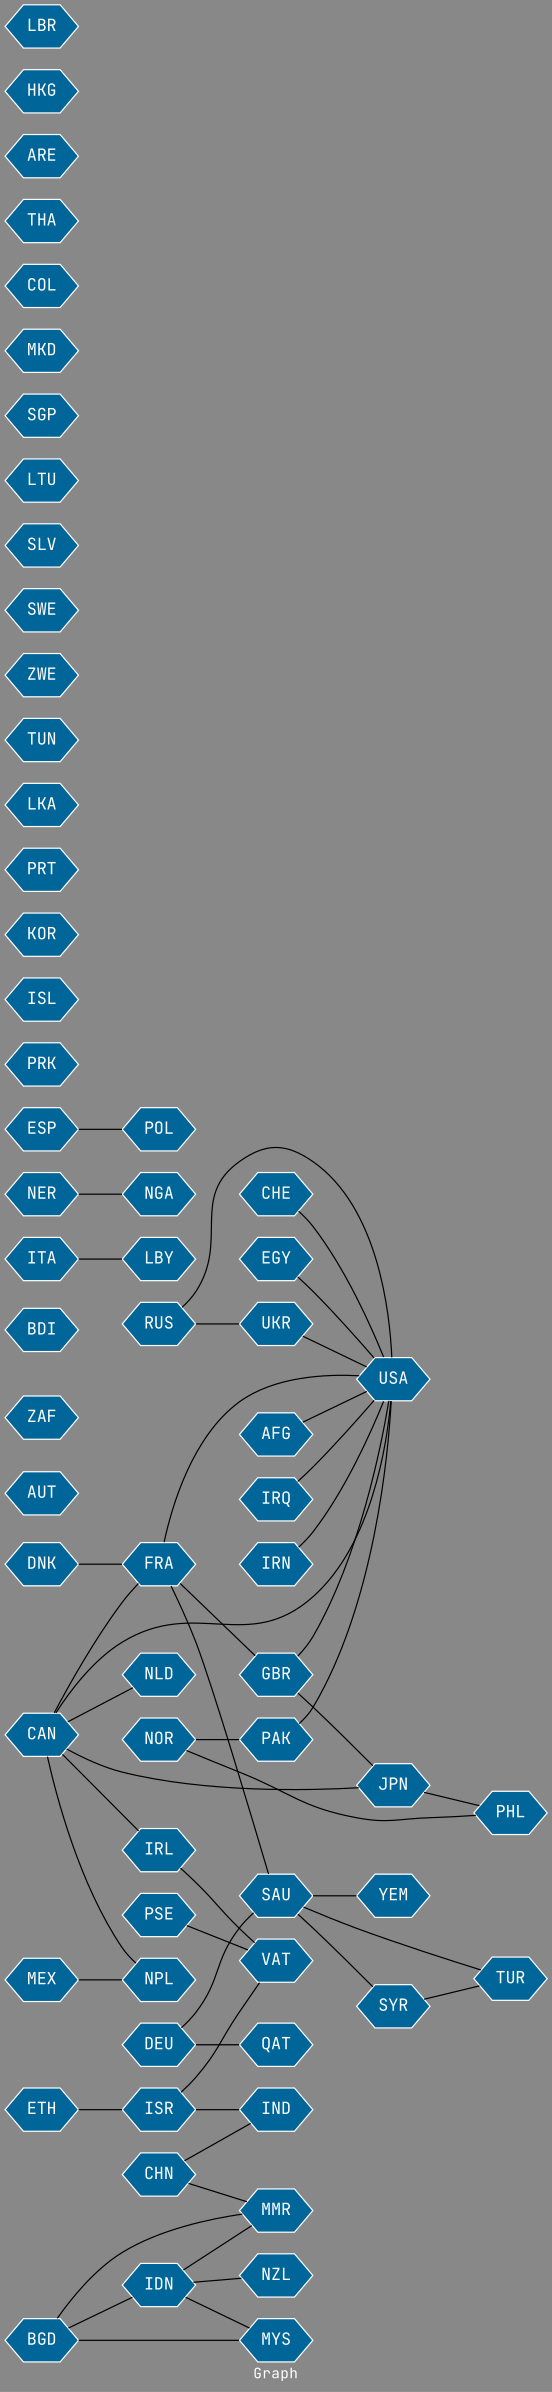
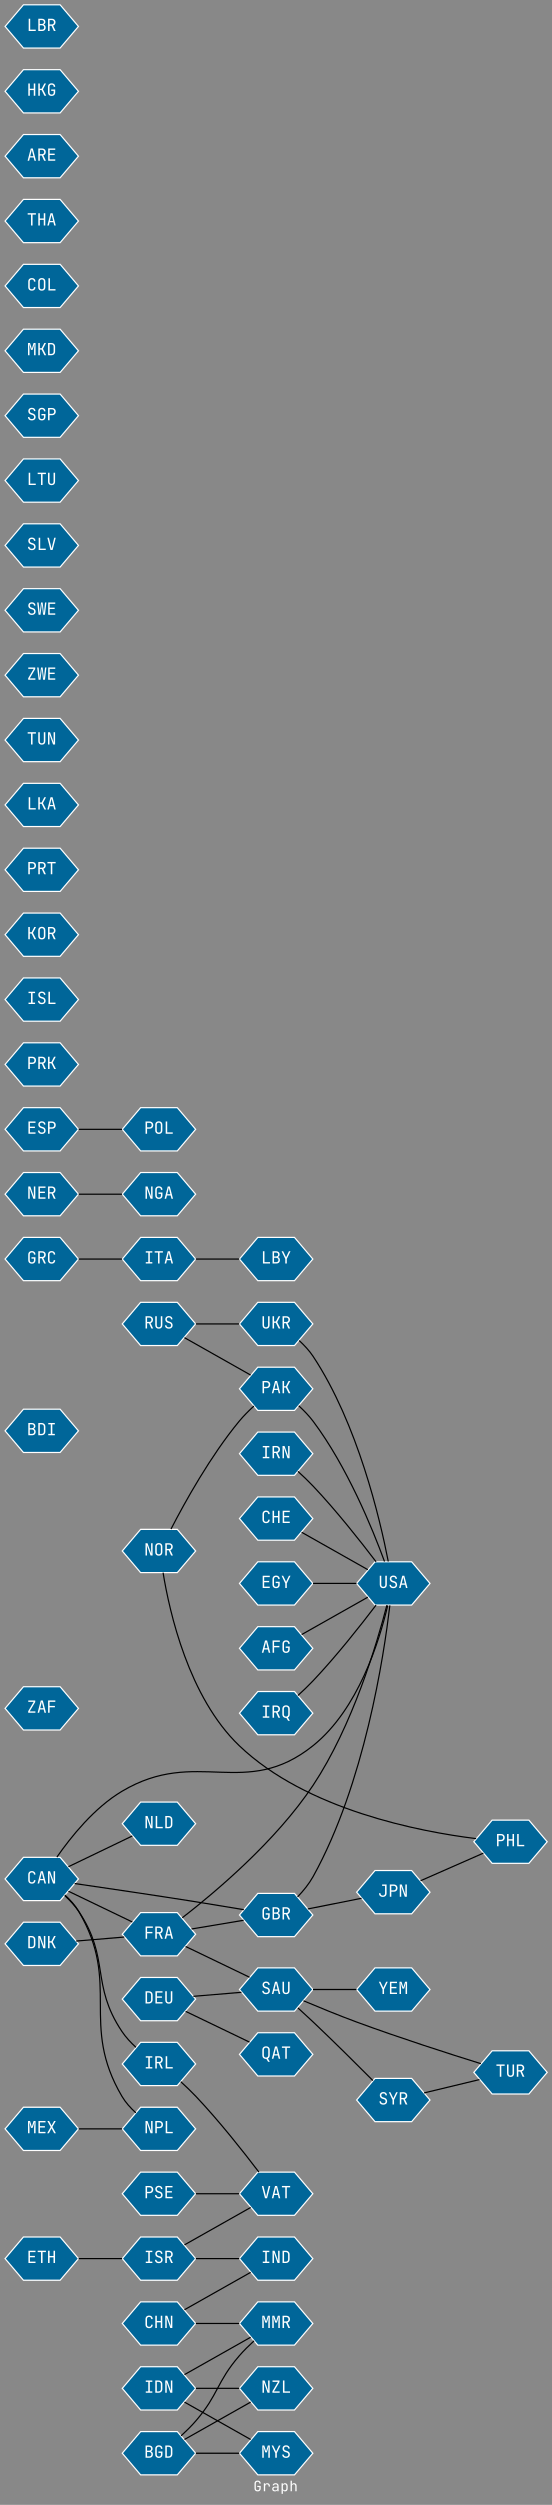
(302, 1155) -> (218, 1356)
none -> (42, 1259)
(42, 1493) -> none
(210, 1786) -> (159, 1896)
(100, 2313) -> (209, 2425)
